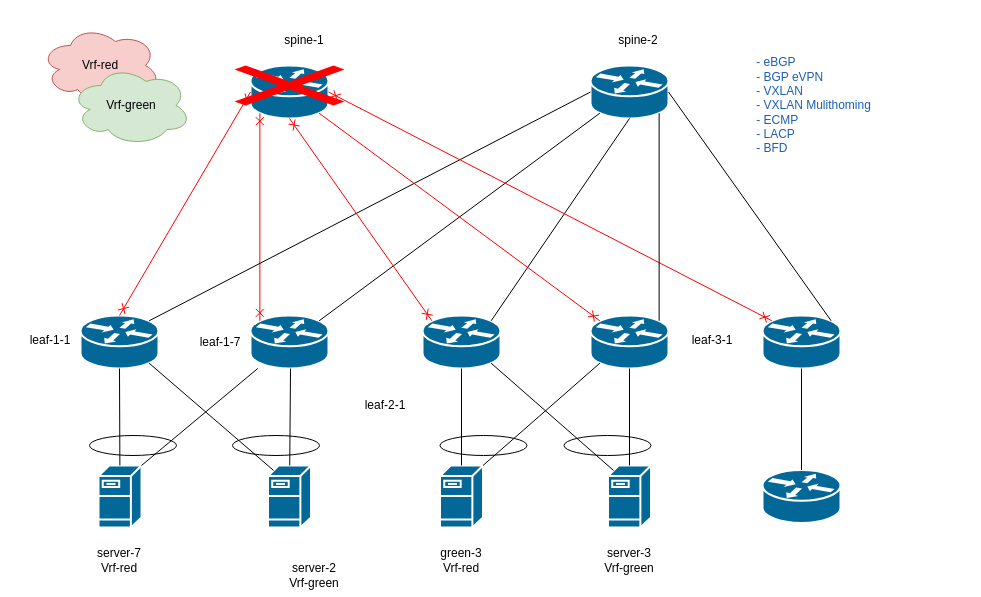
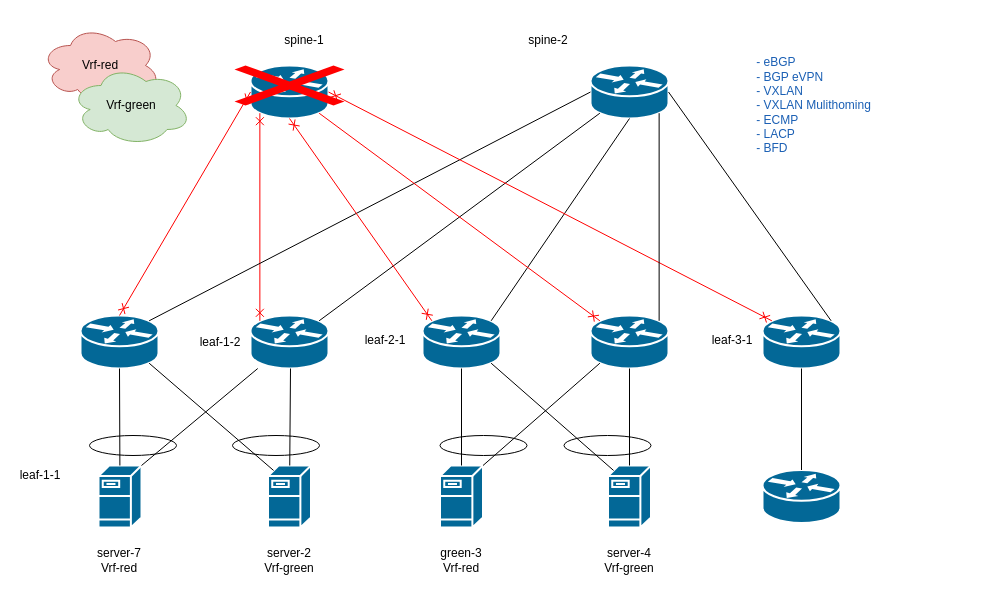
(638, 41) -> (548, 41)
(51, 341) -> (41, 476)
(713, 341) -> (733, 341)
(221, 343) -> (221, 343)
(386, 406) -> (386, 341)
(630, 561) -> (630, 561)
(315, 576) -> (290, 561)
